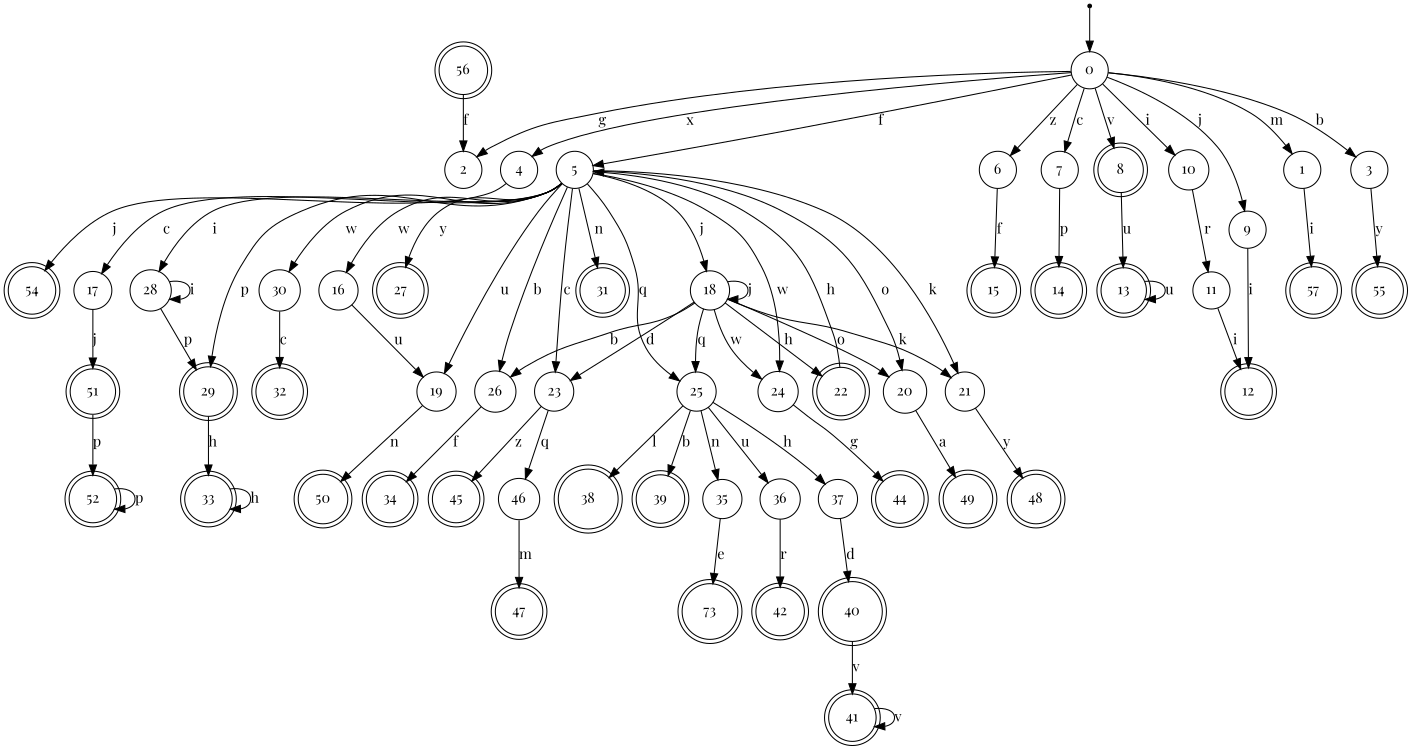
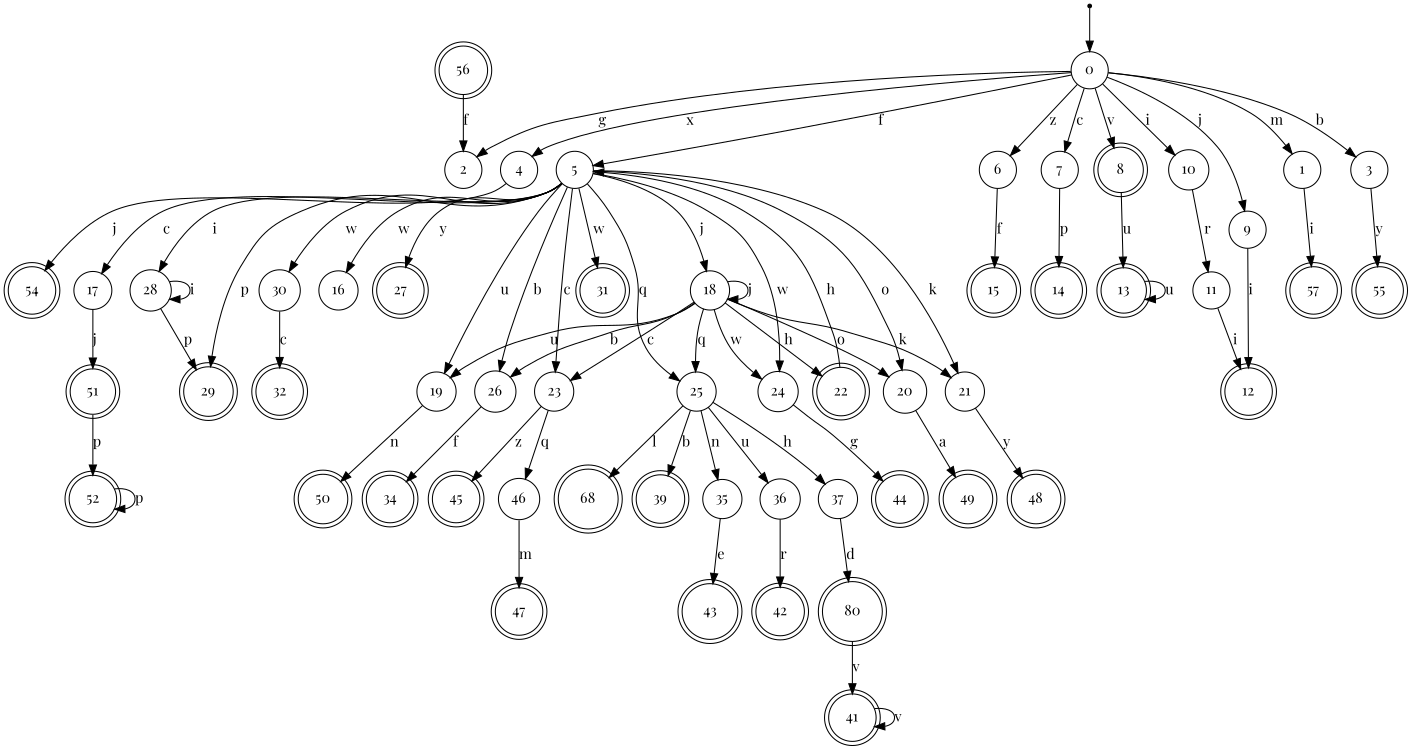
(599, 230) -> (599, 230)
(384, 337) -> (575, 328)
(651, 340) -> (651, 340)
(208, 499) -> none
(588, 499) -> (588, 499)
(710, 612) -> (710, 612)
(852, 612) -> (852, 612)
